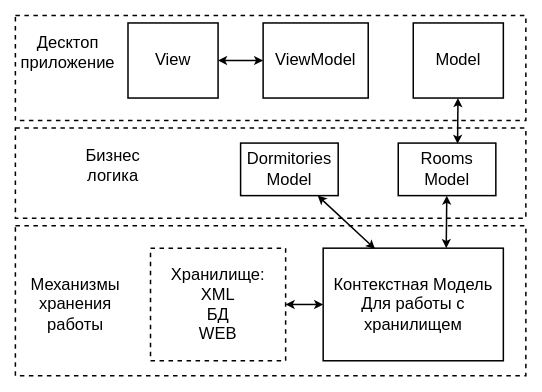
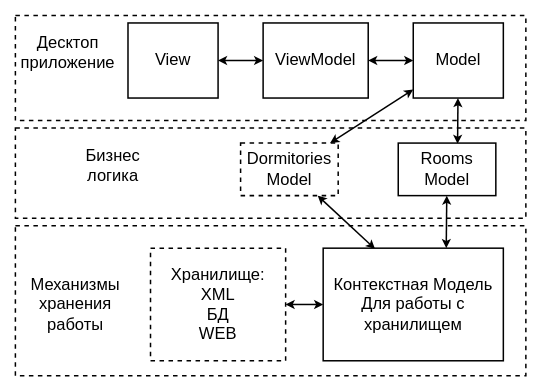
none -> (390, 60)
none -> (371, 116)
(289, 169) -> (289, 169)
